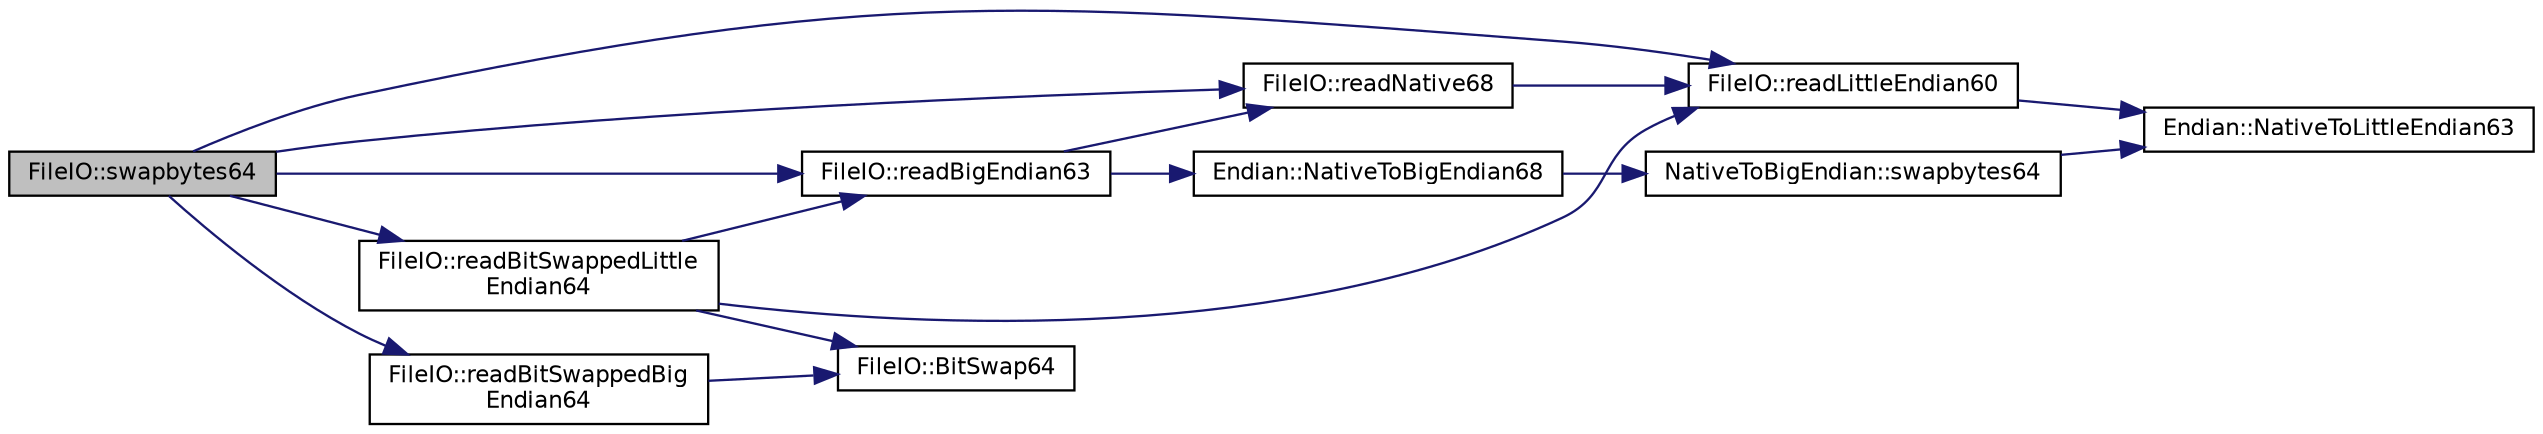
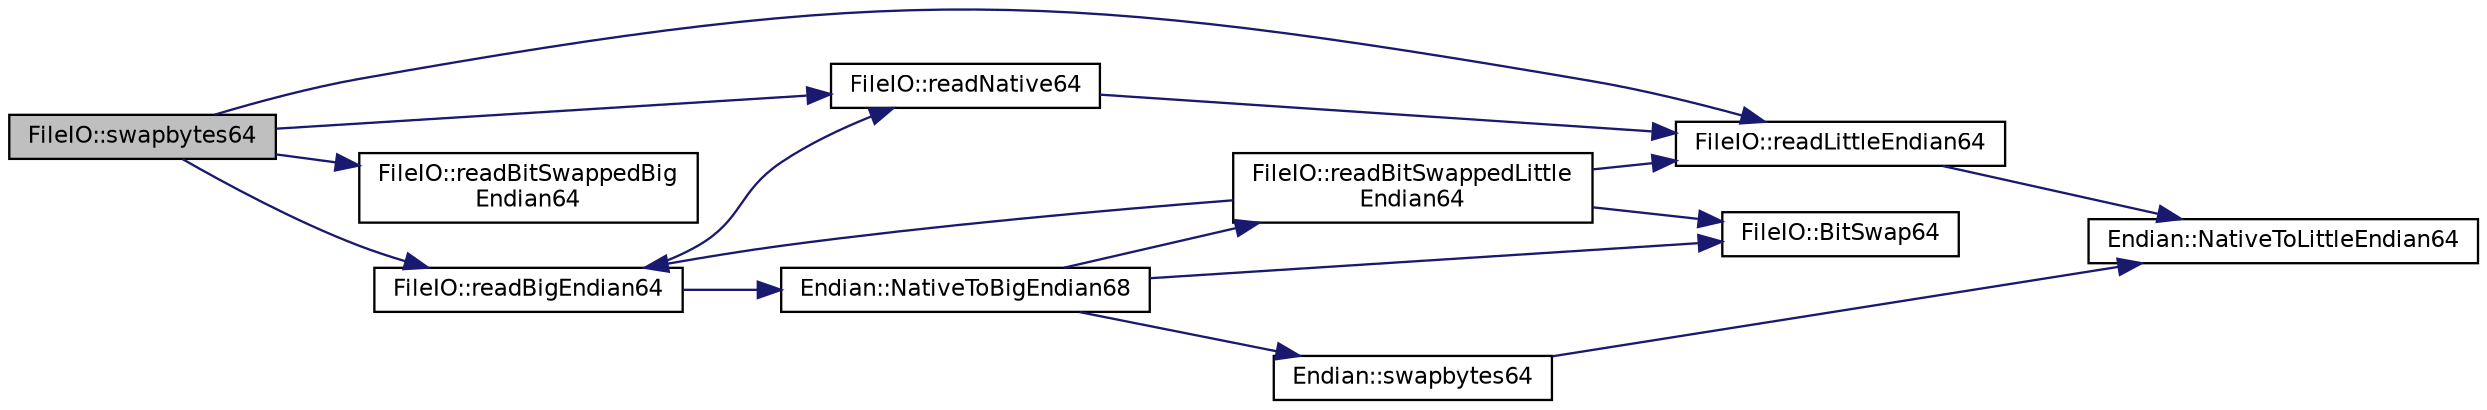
(1378, 86) -> (965, 86)
(1853, 86) -> (1841, 144)
(2339, 130) -> (2283, 241)
(956, 174) -> (529, 290)
(1853, 174) -> (1413, 378)
(305, 215) -> (1150, 248)
(761, 378) -> (1424, 261)
